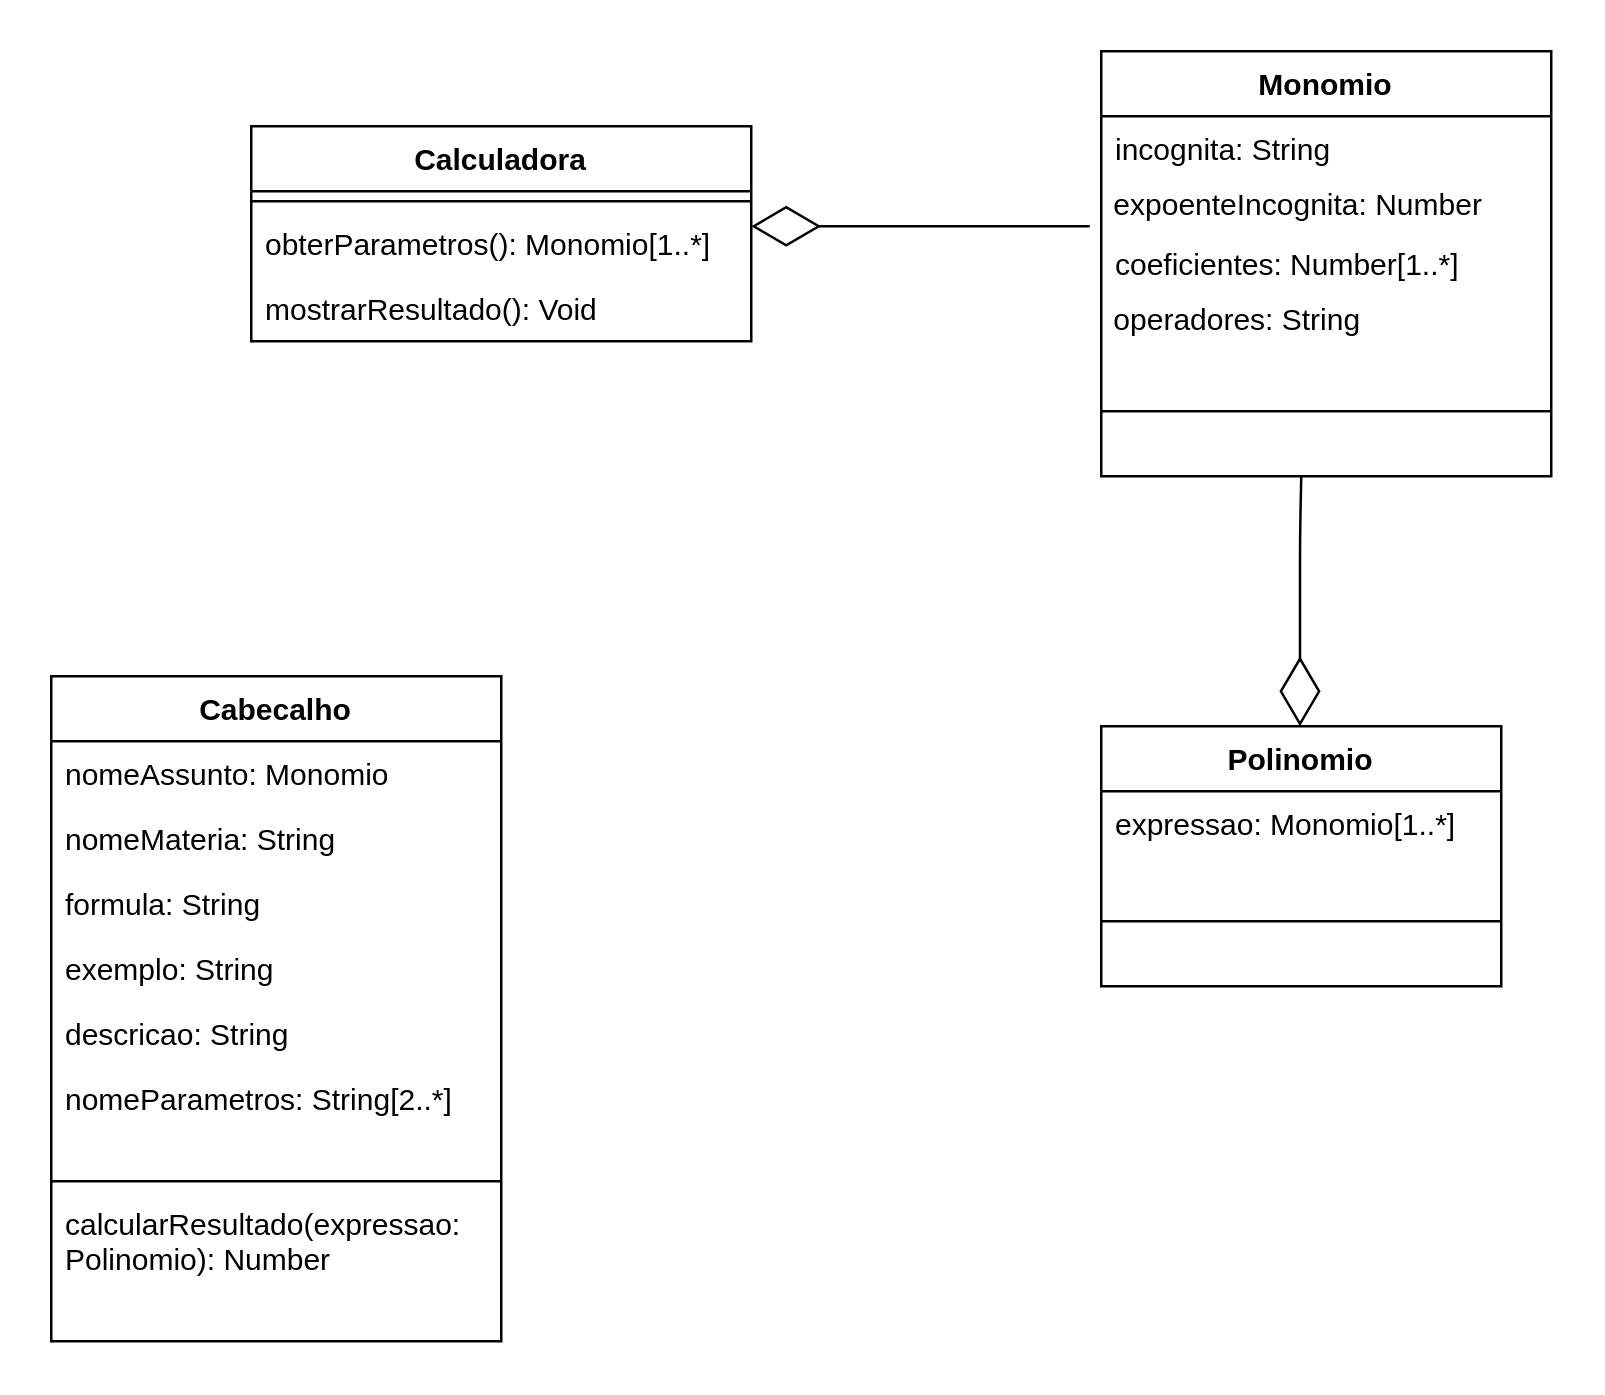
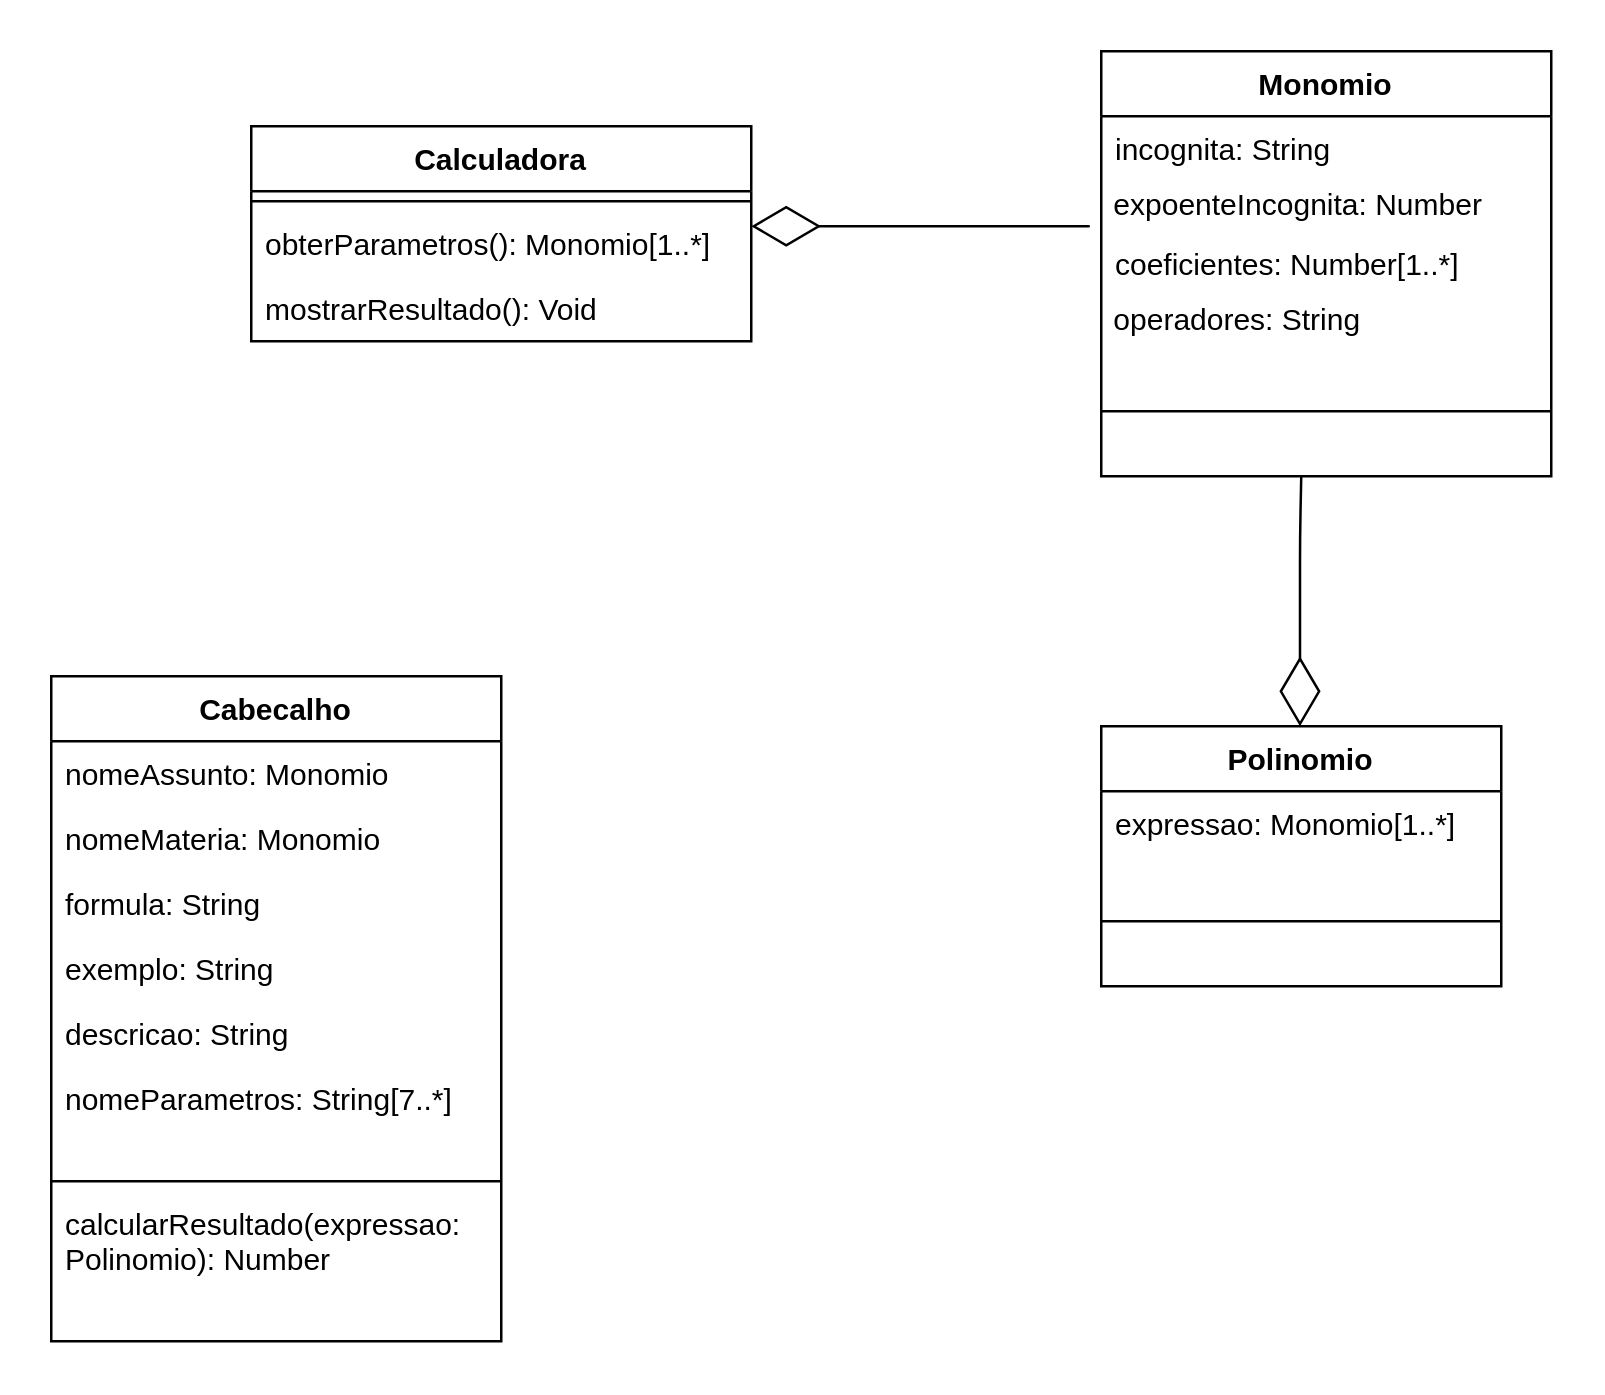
(210, 842) -> (219, 842)
(279, 1120) -> (279, 1120)
